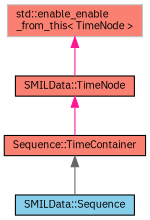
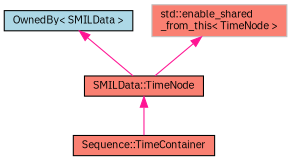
none -> (69, 21)
(75, 21) -> (219, 21)
(75, 205) -> none
